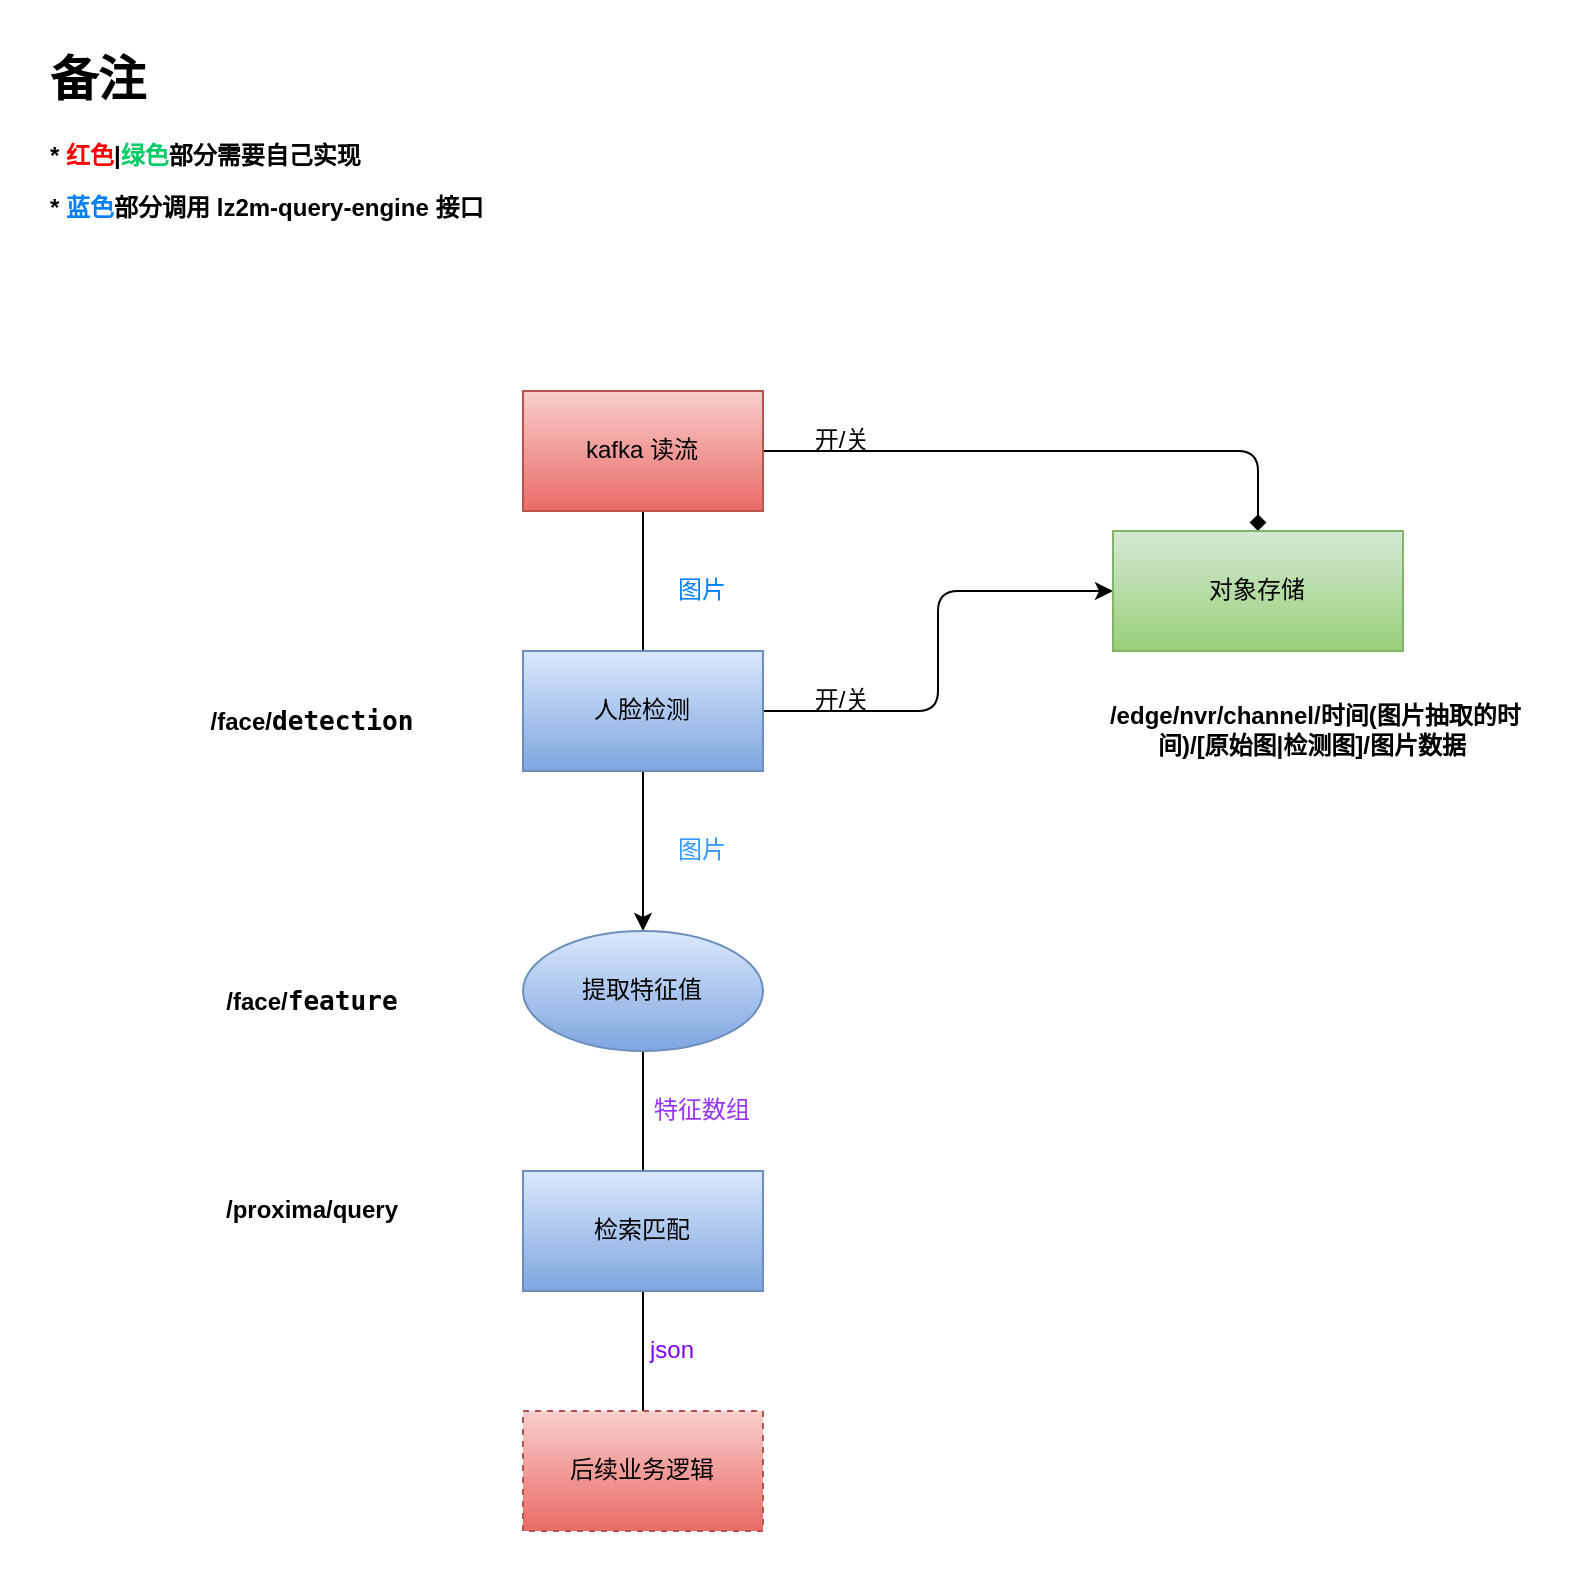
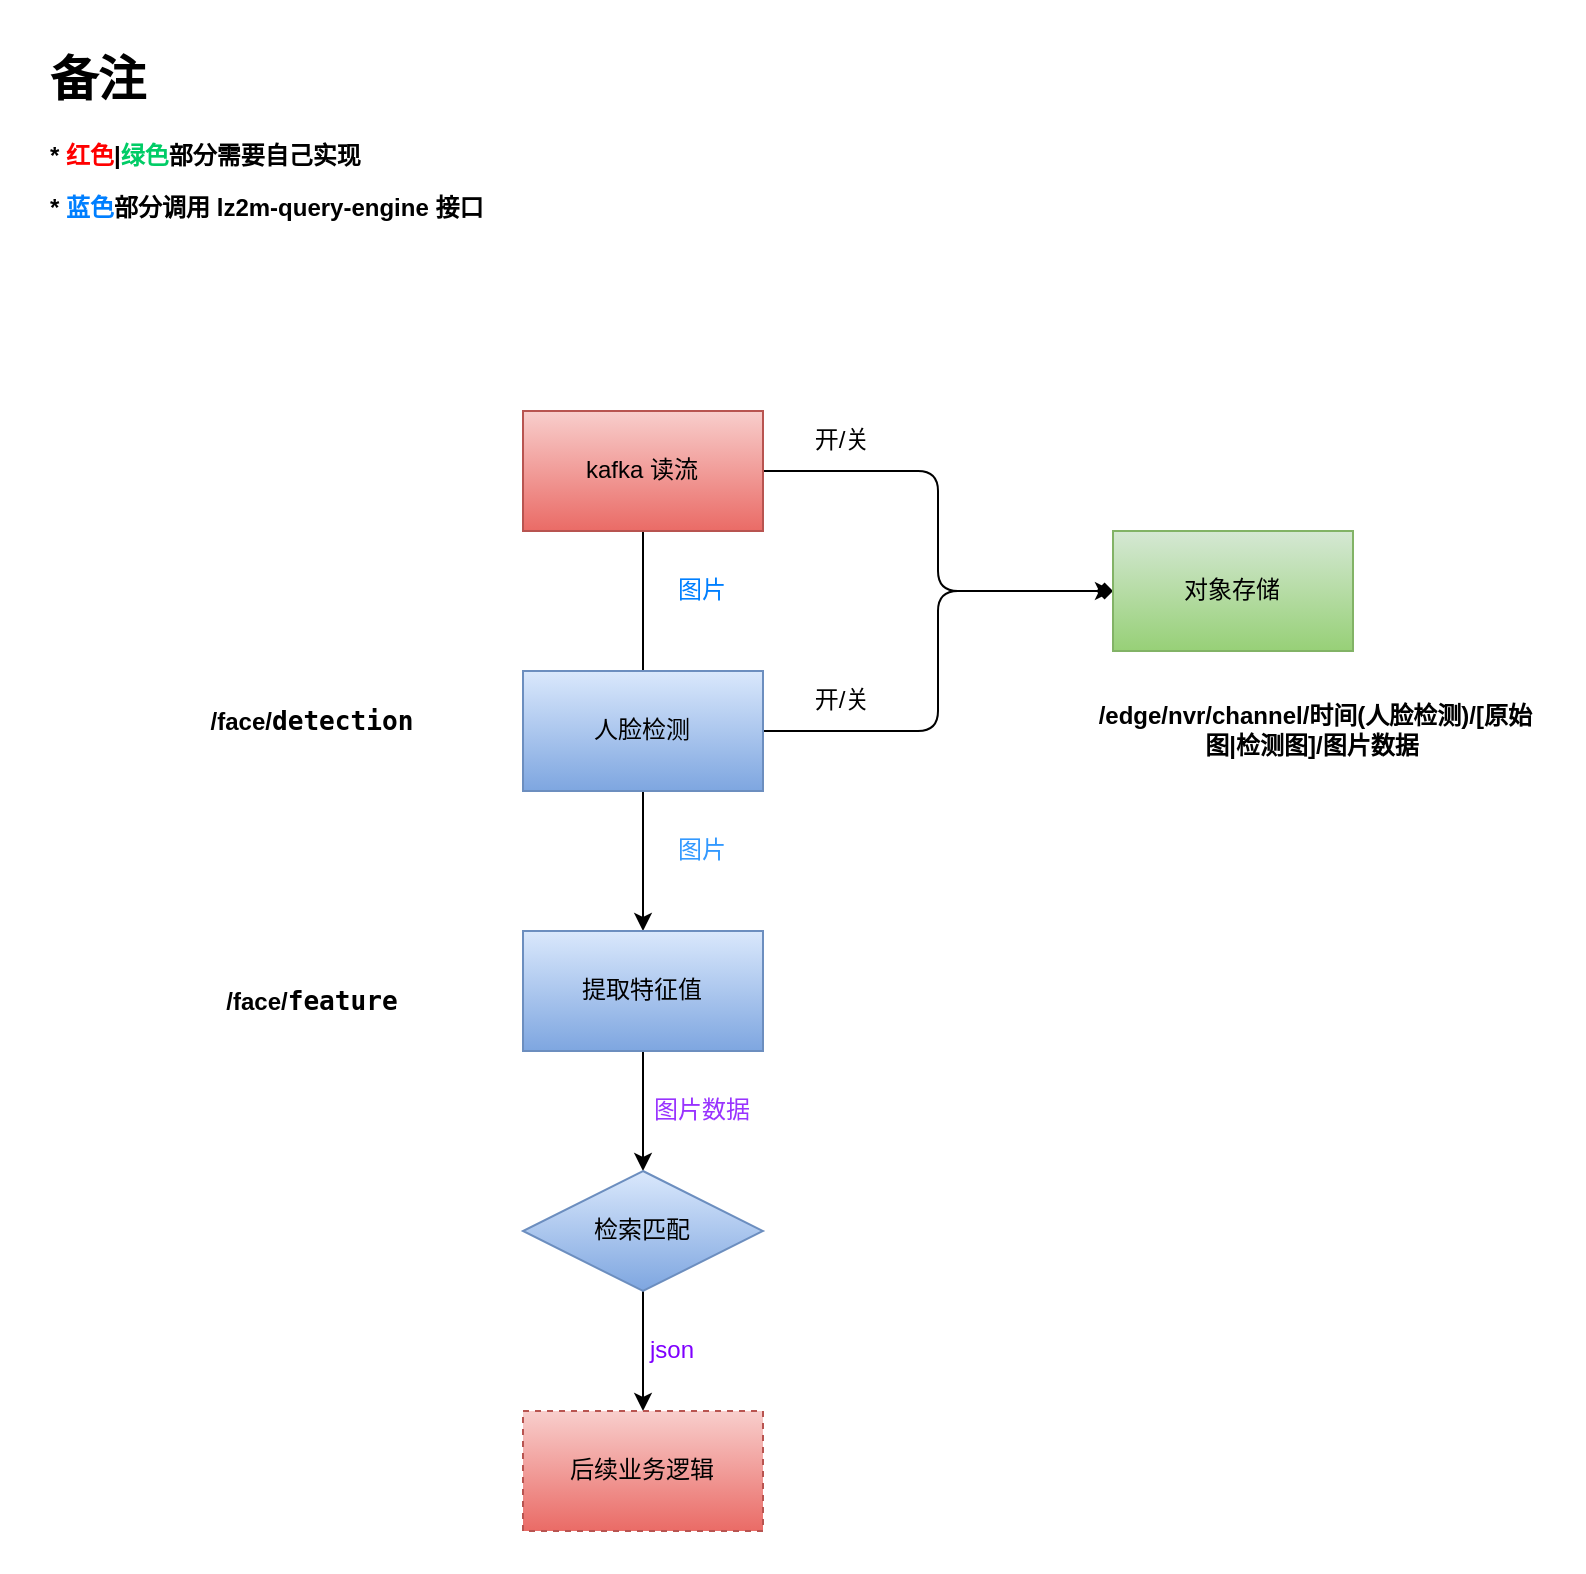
(643, 451) -> (643, 471)
(1258, 591) -> (1233, 591)
(643, 711) -> (643, 731)
(1313, 731) -> (1313, 731)
(643, 991) -> (643, 991)
(703, 1111) -> (703, 1111)
(643, 1162) -> (643, 1156)
(313, 1211) -> none
(643, 1231) -> (643, 1231)
(643, 1402) -> (643, 1396)
